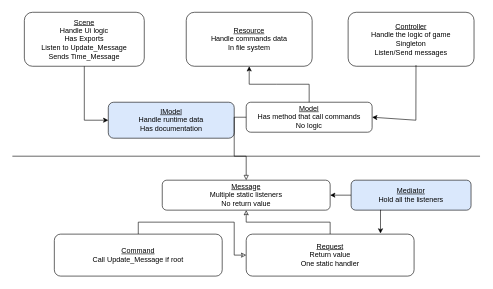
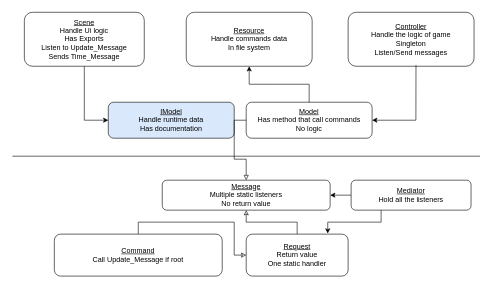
(309, 117) -> (309, 120)
(411, 195) -> (411, 195)
(330, 255) -> (297, 255)
